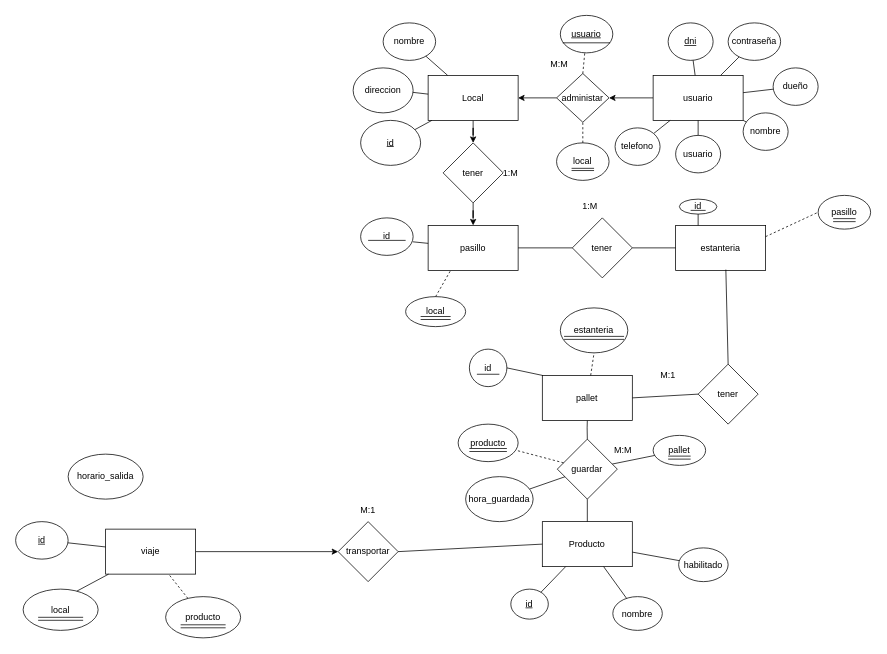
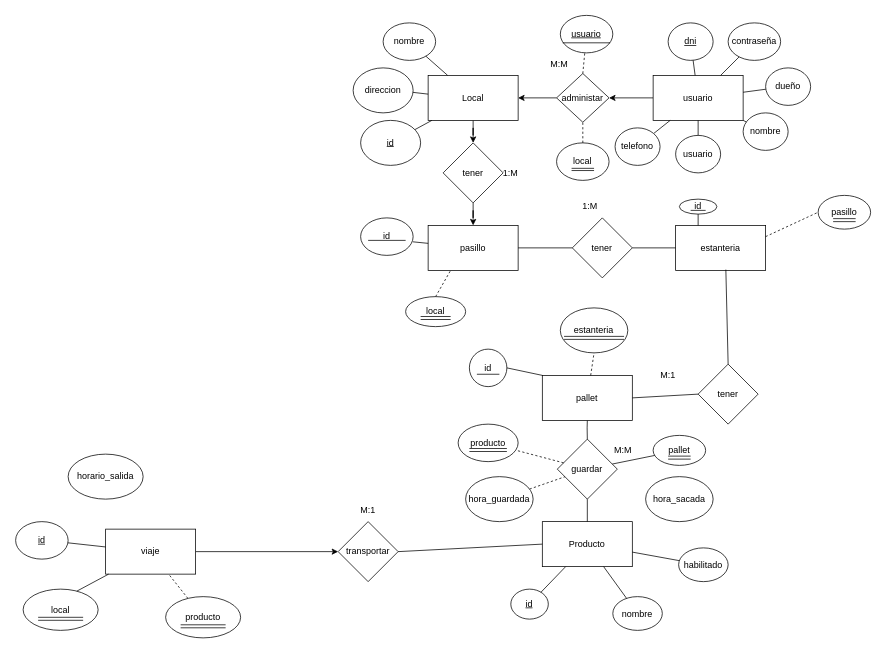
(795, 87) -> (788, 87)
(547, 483) -> (547, 483)
none -> (679, 499)
